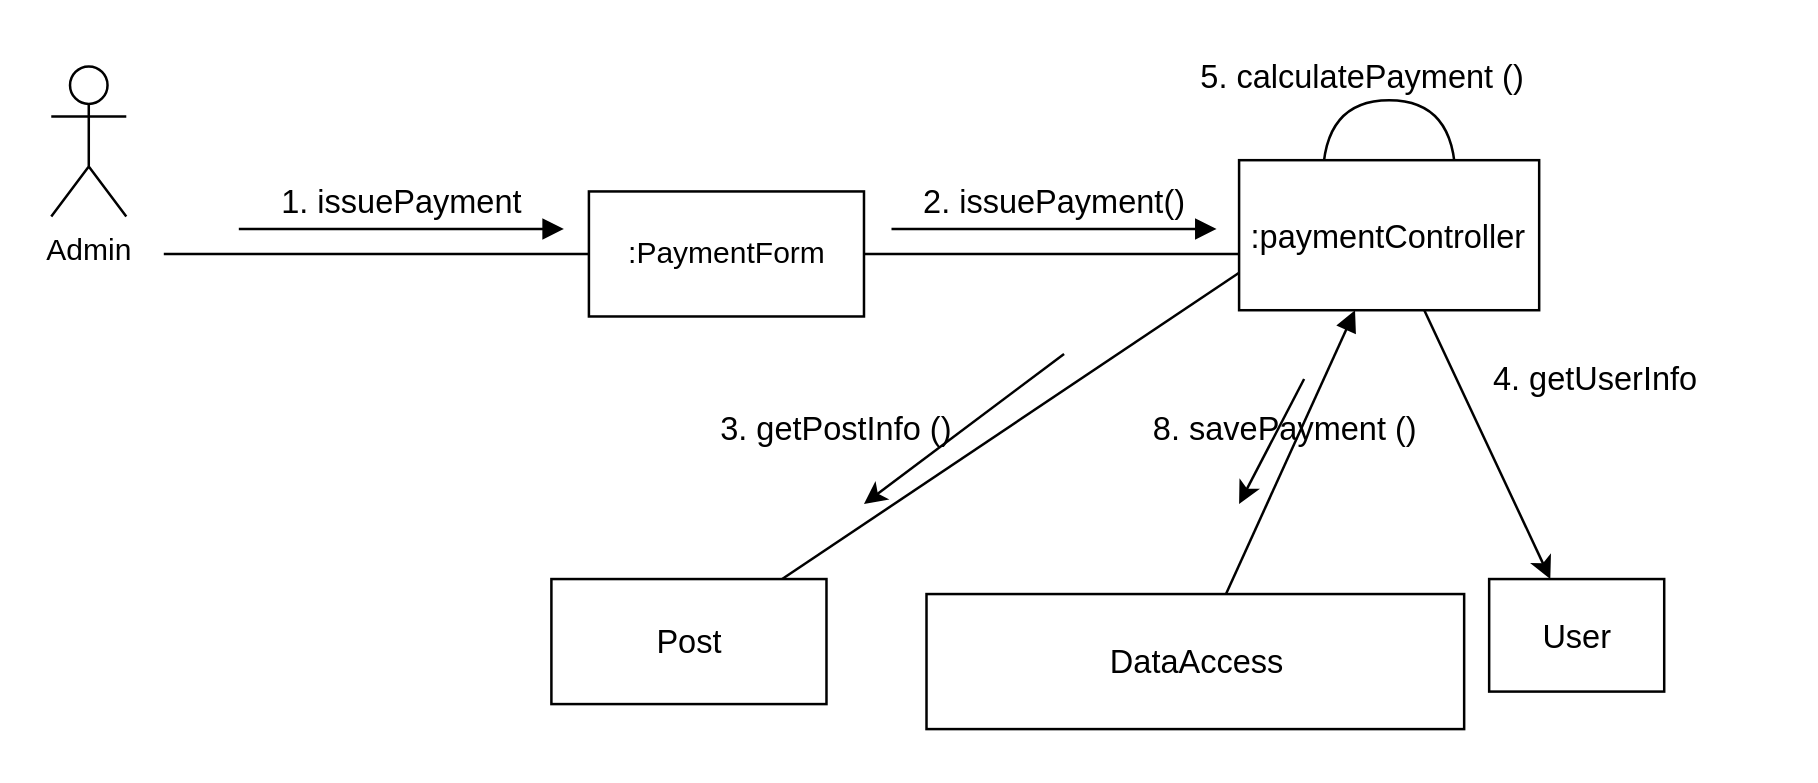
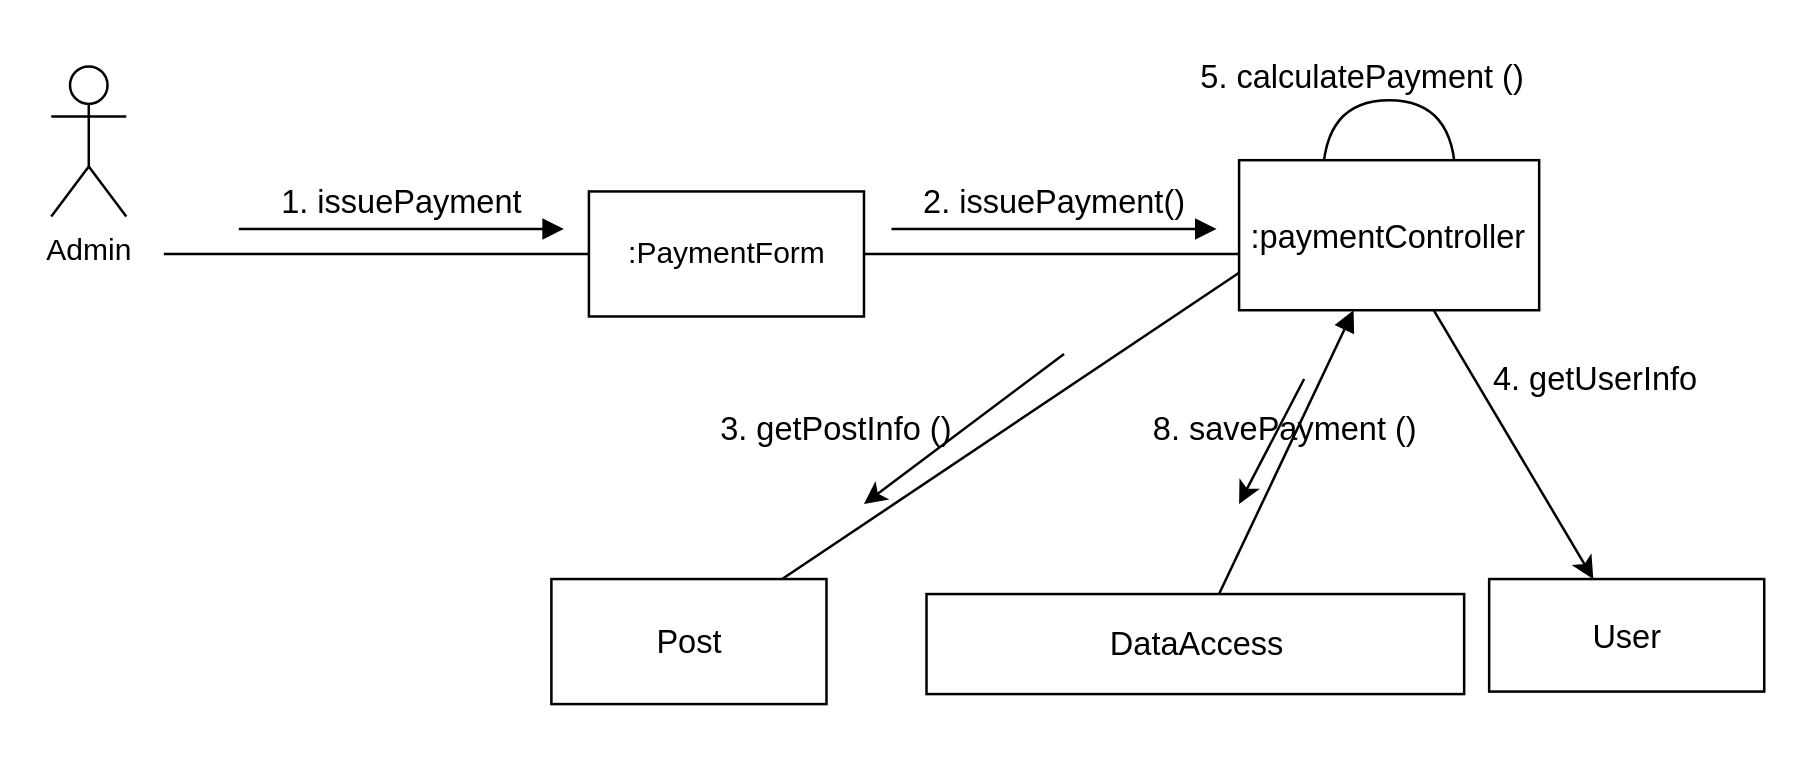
(1576, 635) -> (1626, 635)
(1195, 661) -> (1195, 644)
